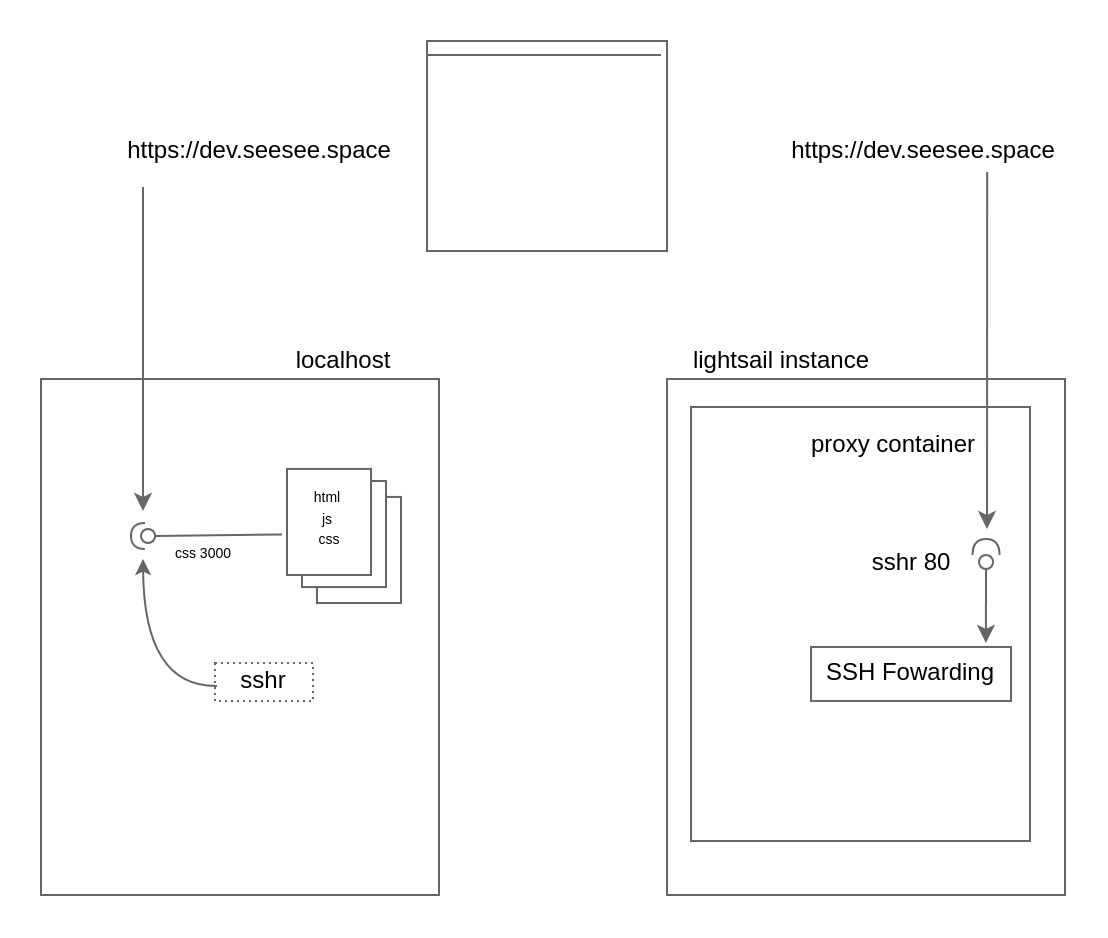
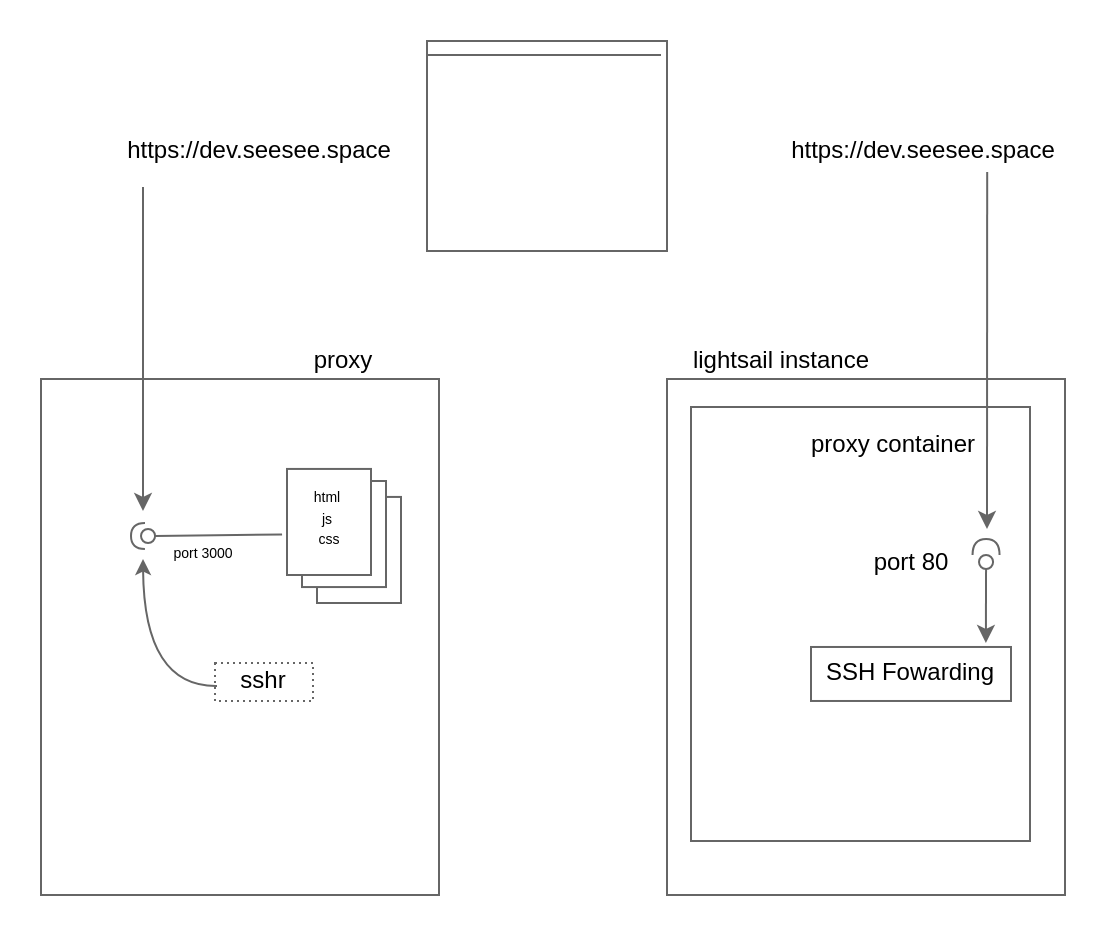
(344, 361) -> (344, 361)
(204, 555) -> (204, 555)
(912, 563) -> (912, 563)
